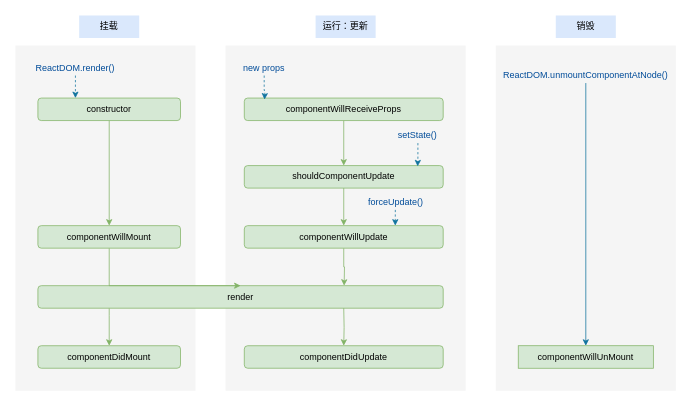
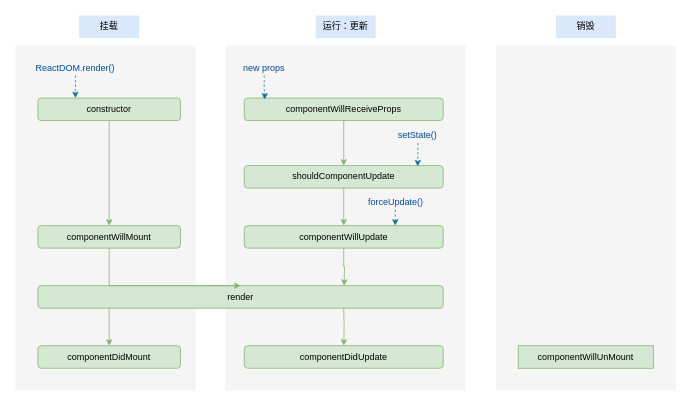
(585, 75) -> none
(585, 211) -> none
